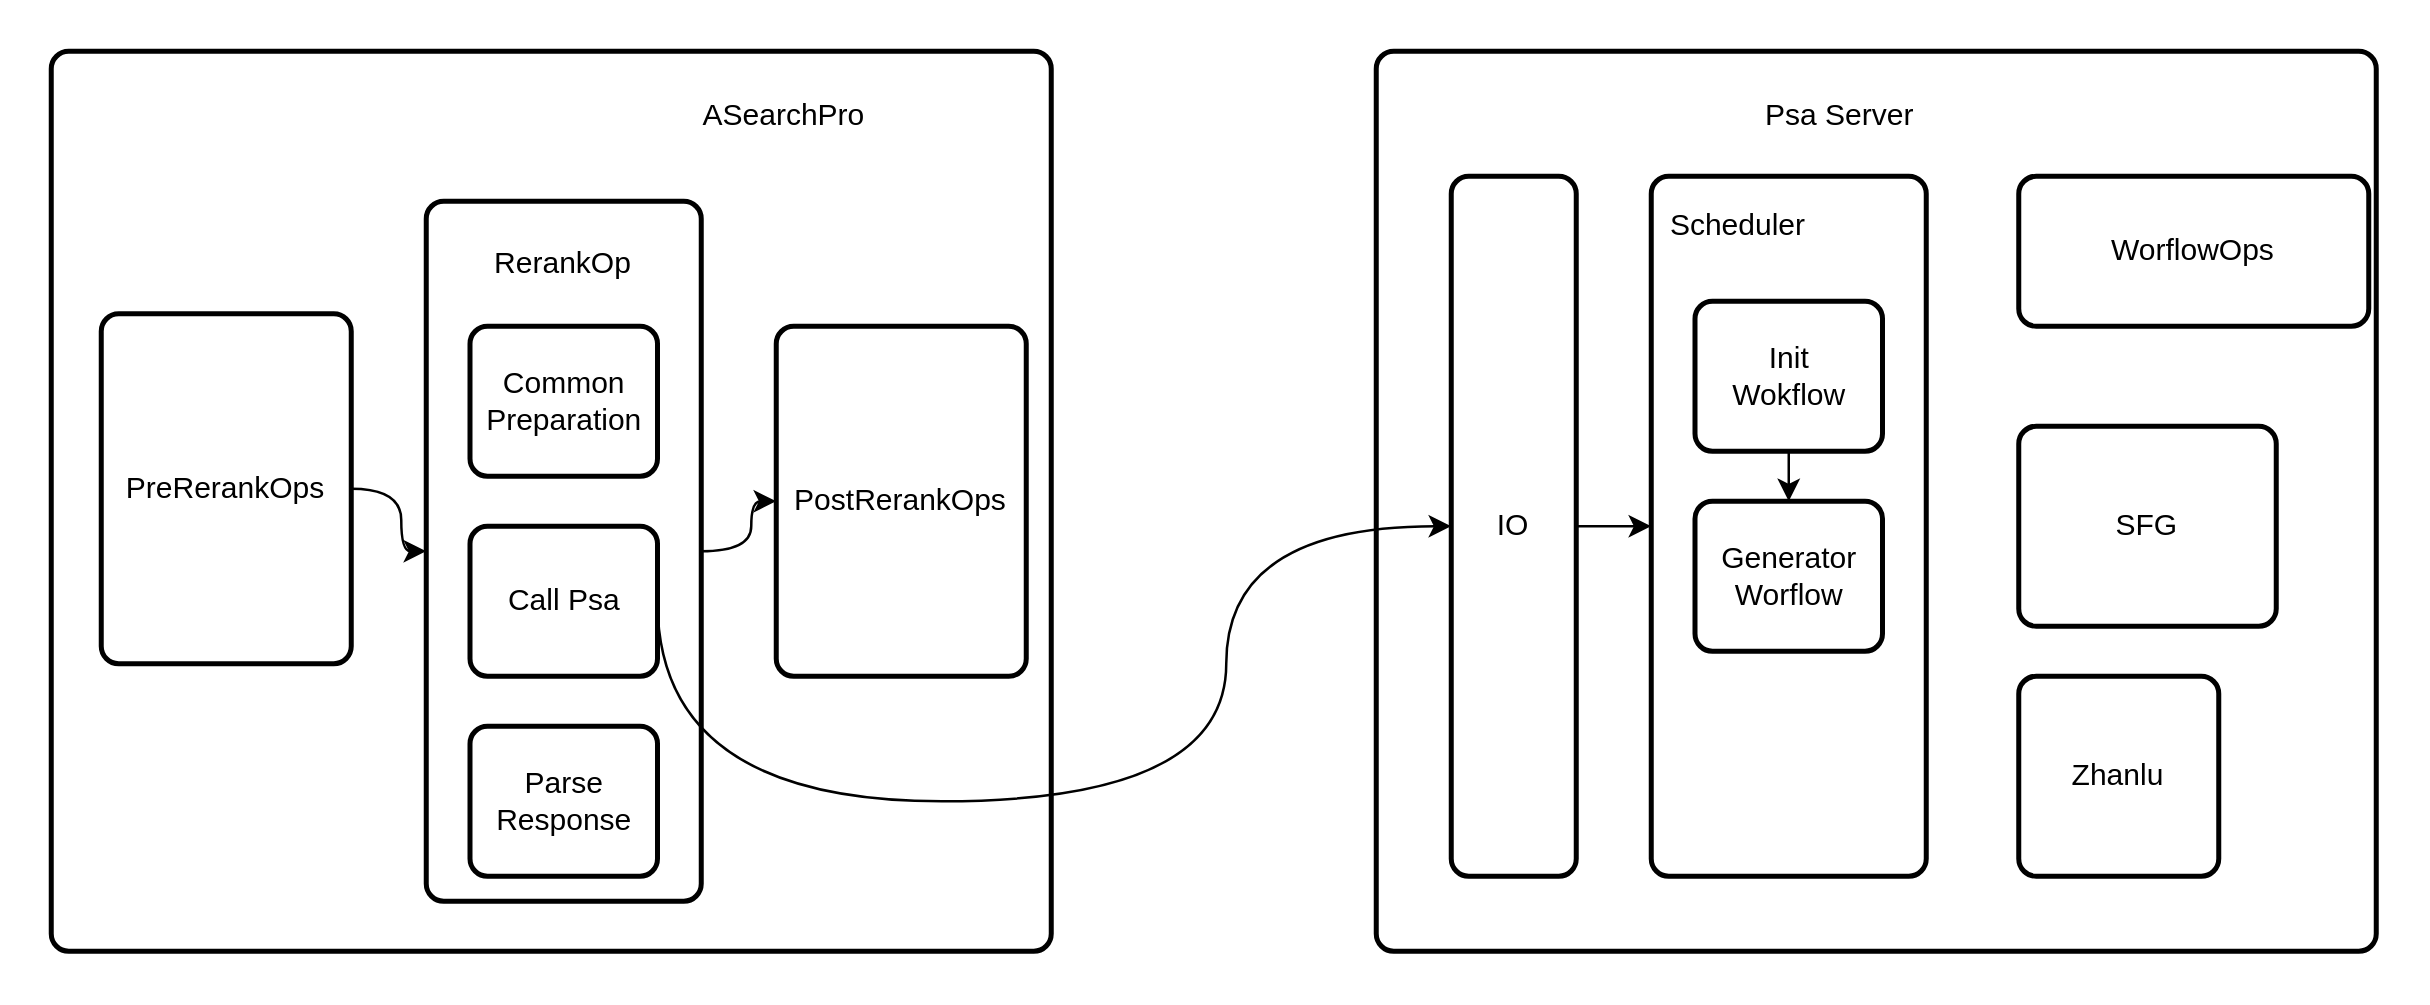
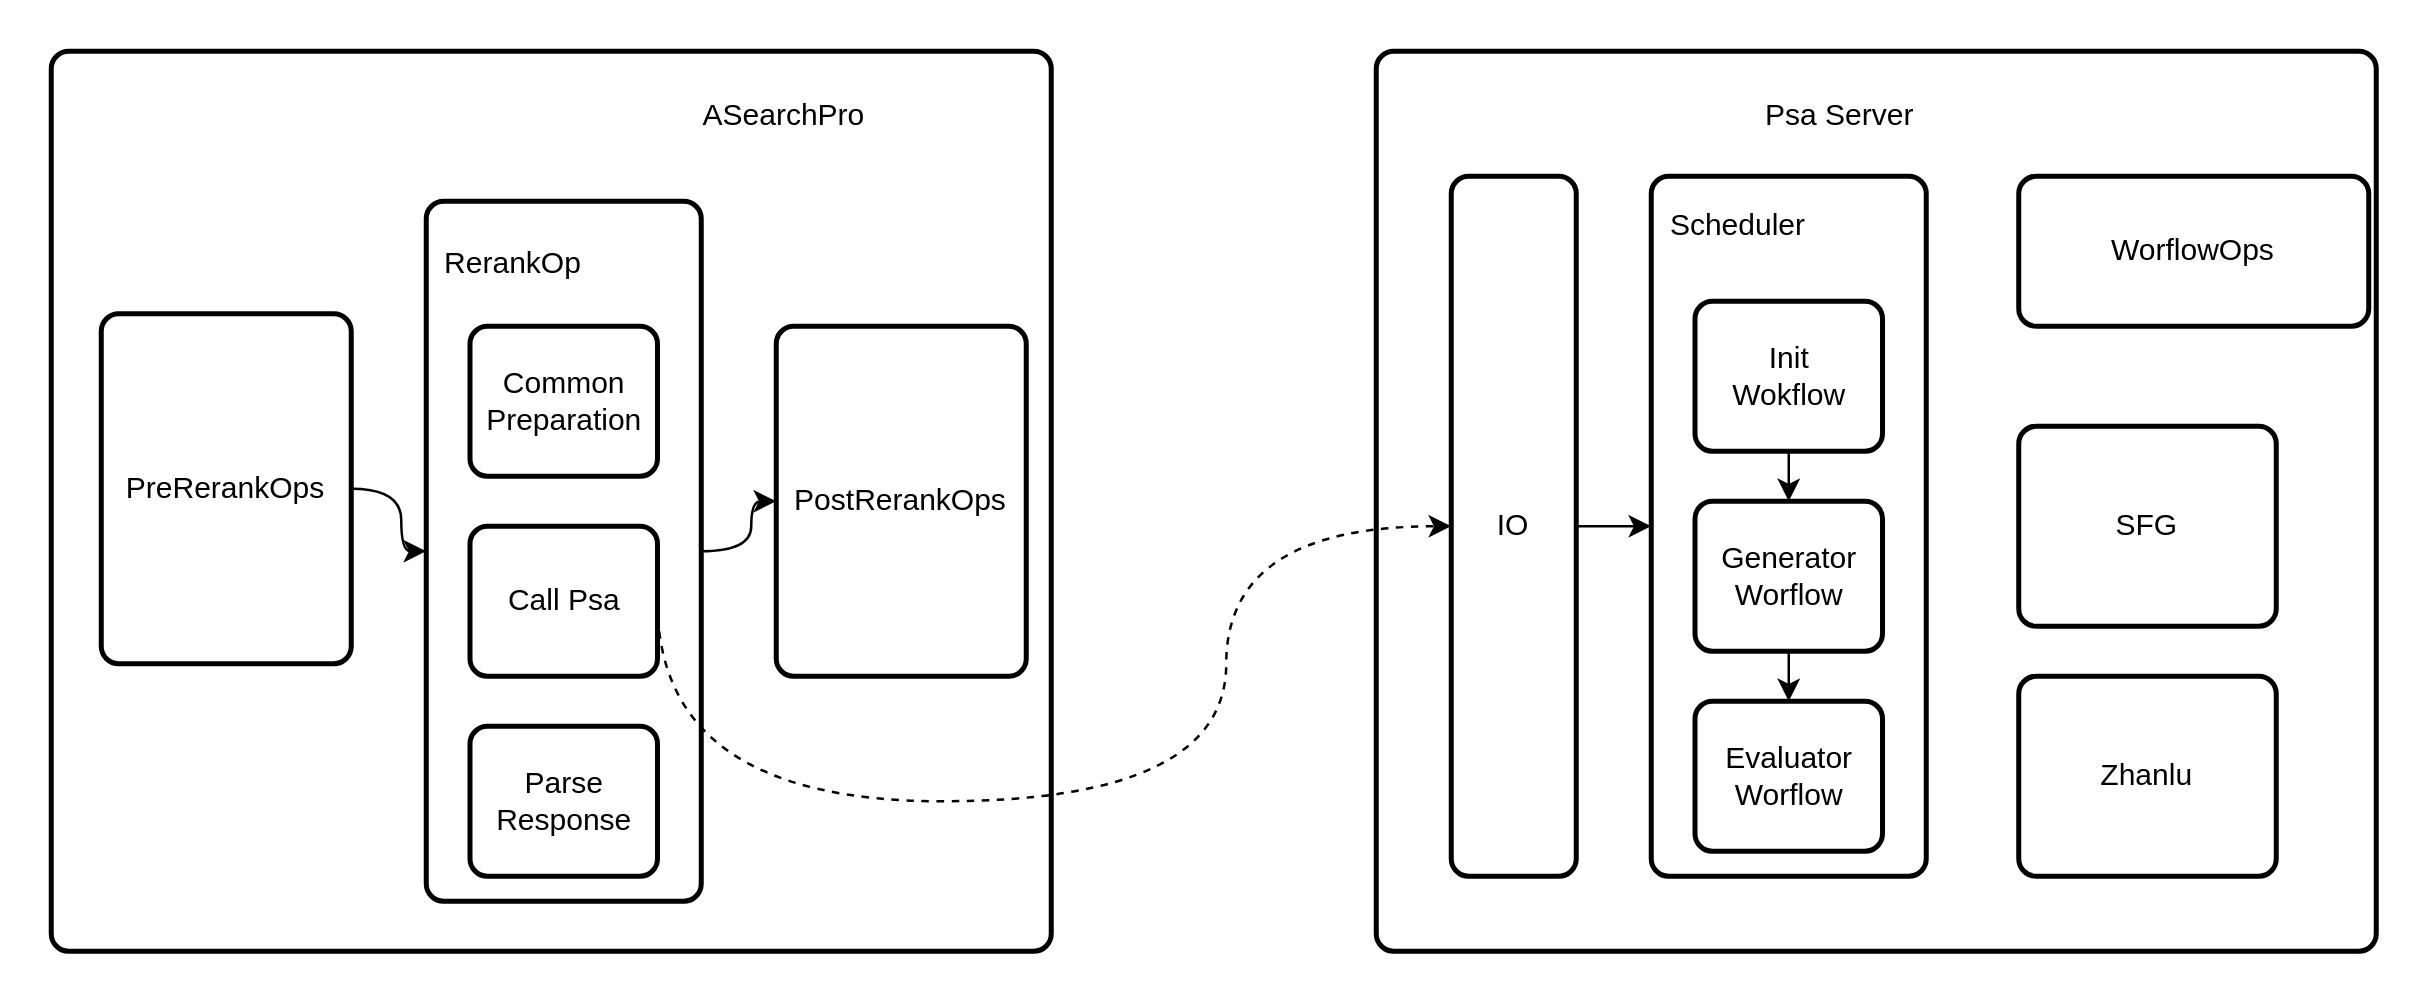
(564, 264) -> (514, 264)
none -> (1789, 668)
none -> (1789, 776)
(2119, 776) -> (2148, 776)
(815, 787) -> (815, 787)
